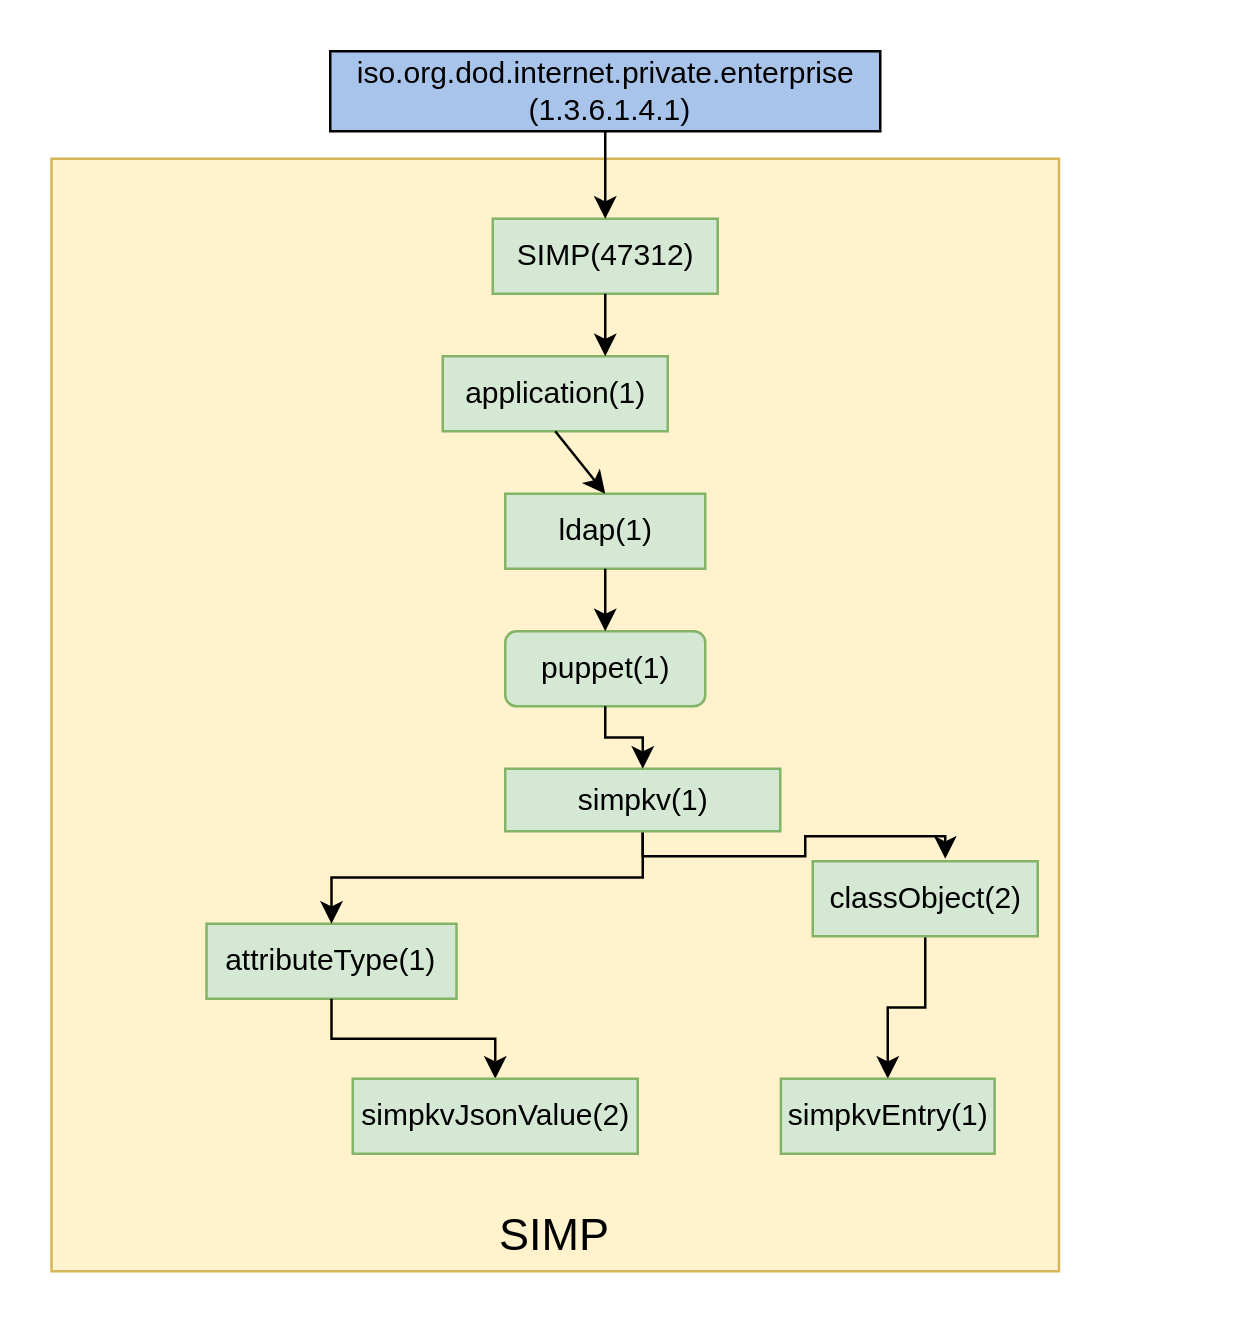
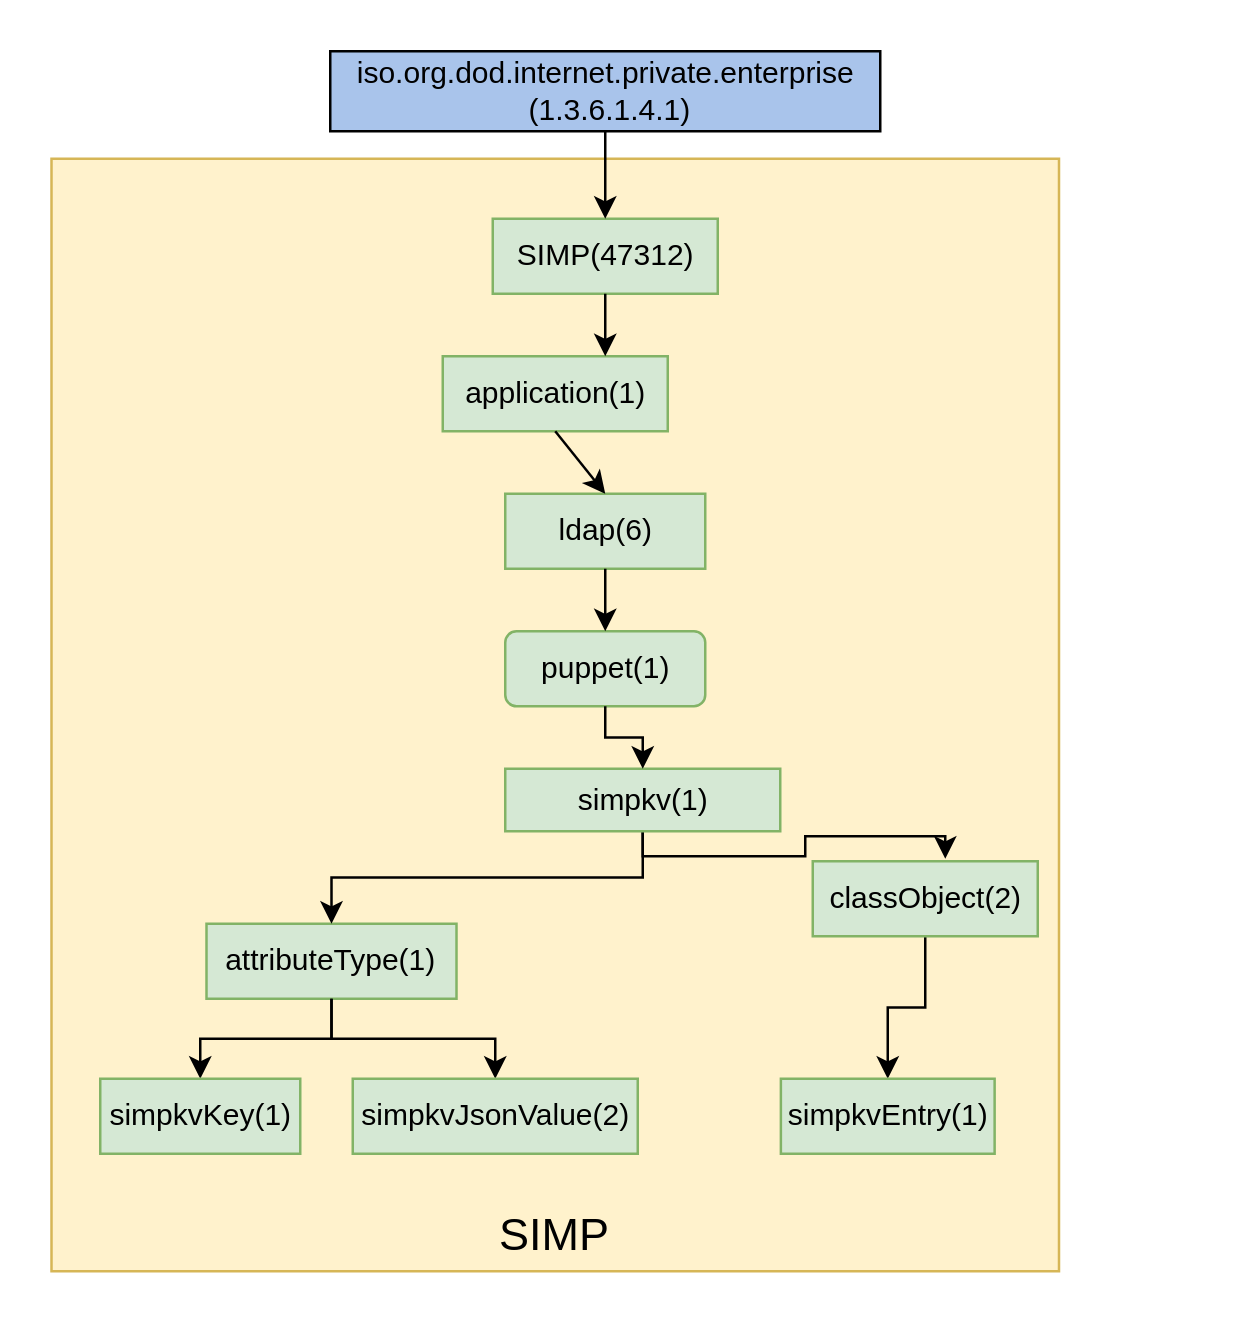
(606, 531) -> (606, 531)
none -> (253, 1039)
none -> (200, 1116)
